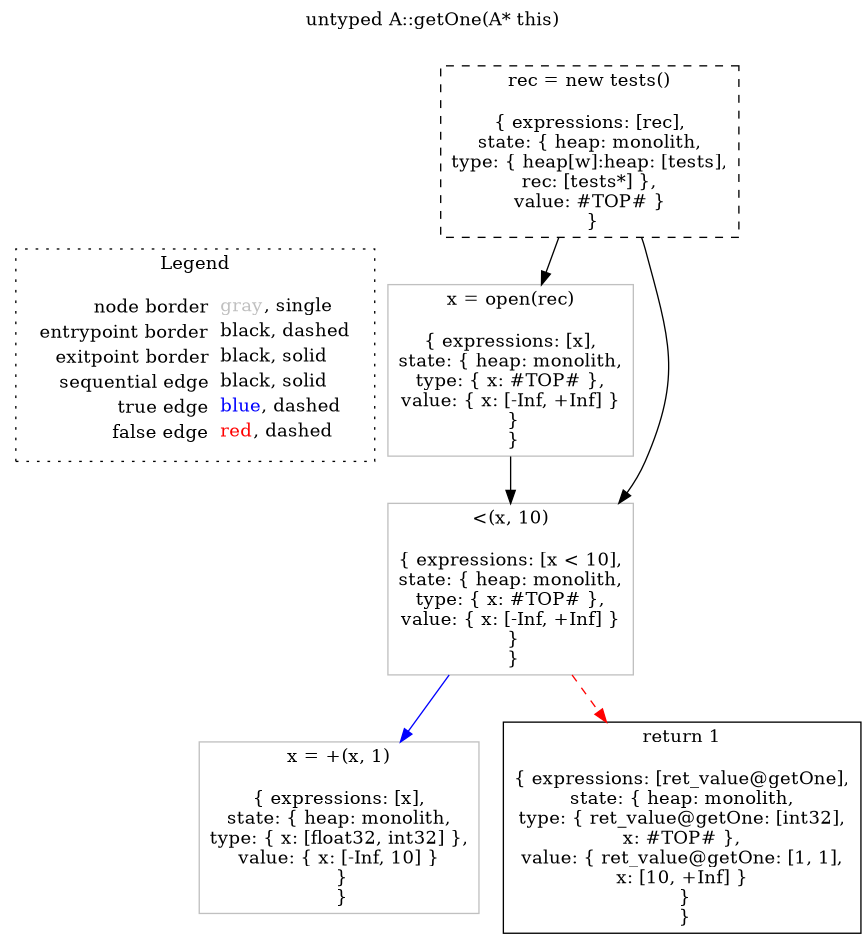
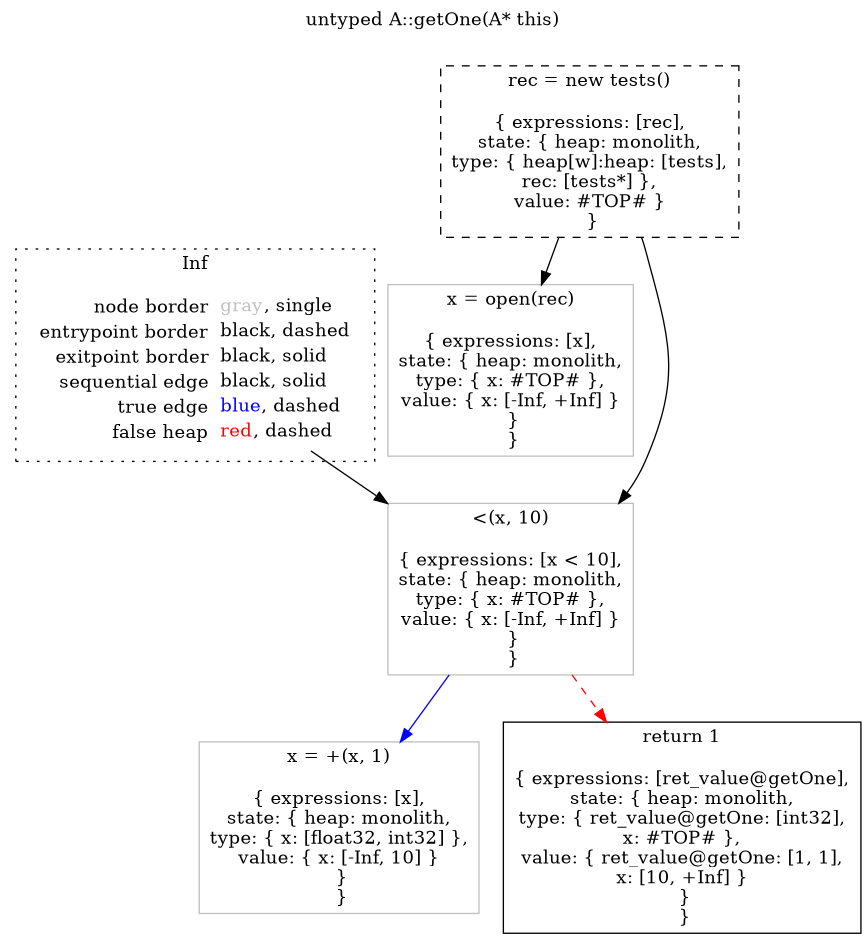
(195, 264) -> (195, 264)
(164, 432) -> (164, 432)
(511, 473) -> (344, 473)
